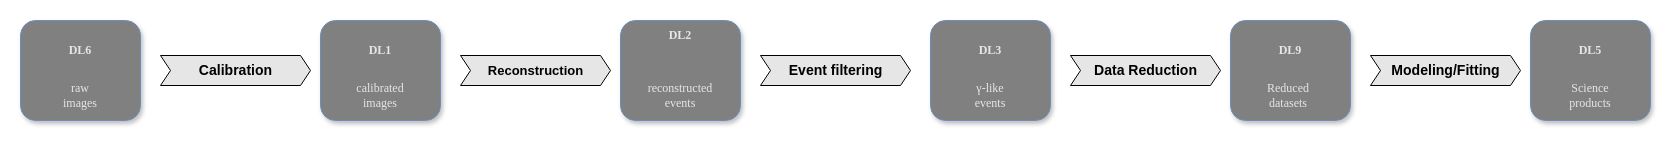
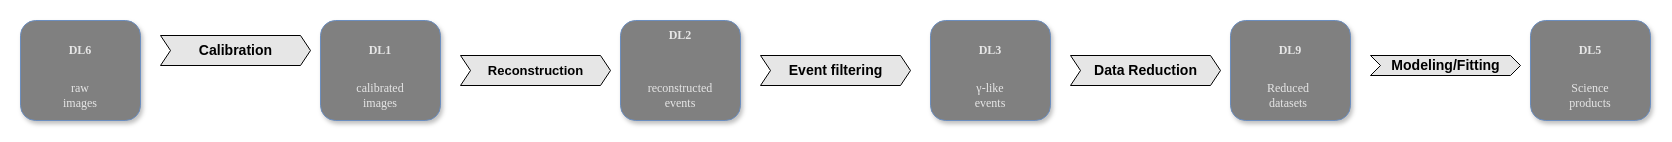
(236, 71) -> (236, 51)
(1446, 71) -> (1446, 66)
